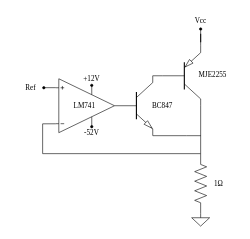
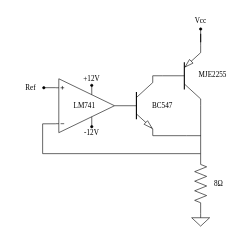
(162, 106) -> (162, 106)
(92, 133) -> (92, 133)
(219, 184) -> (219, 184)
